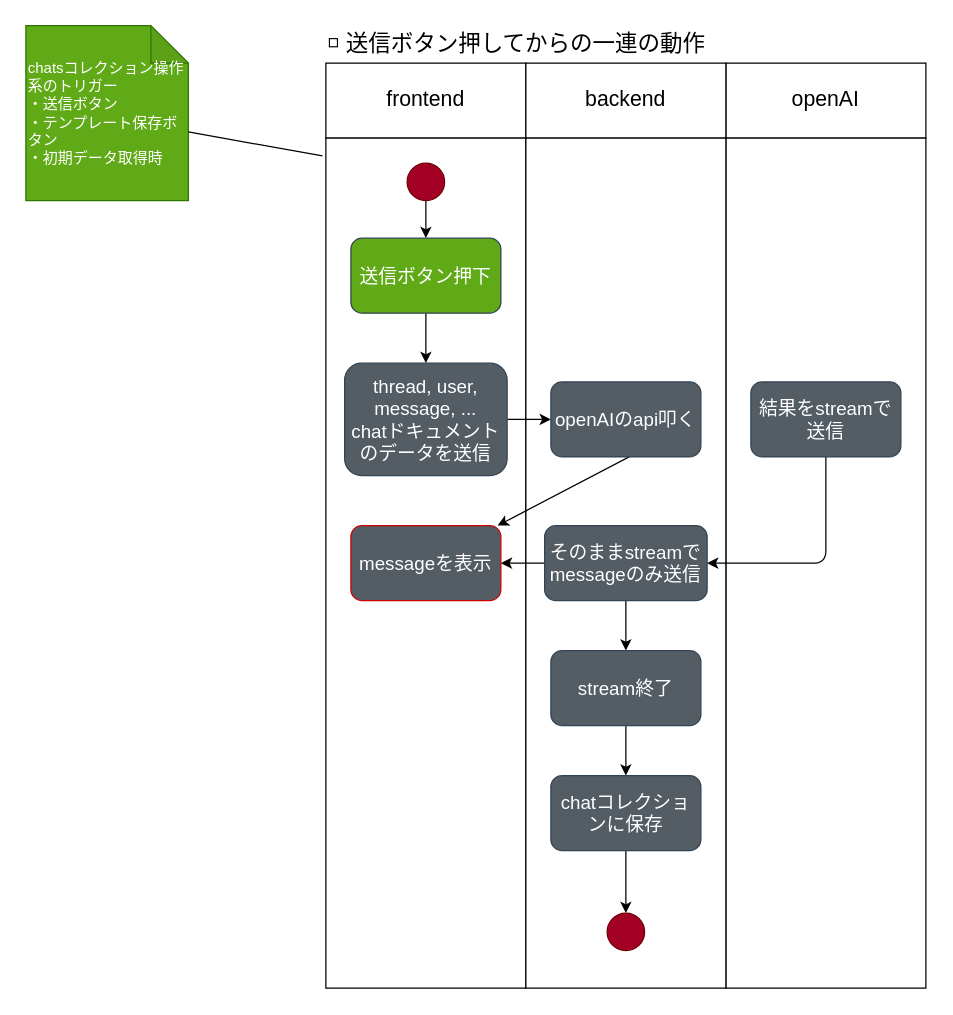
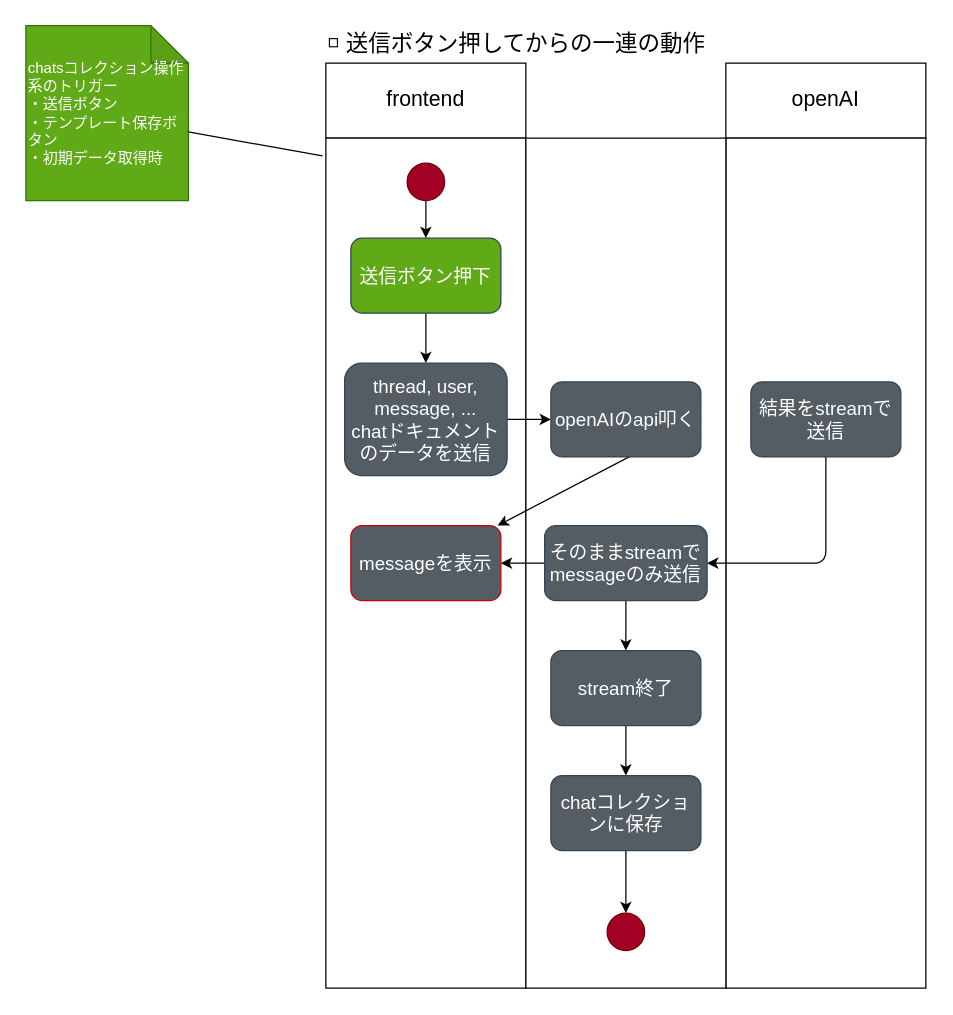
(626, 101) -> none
